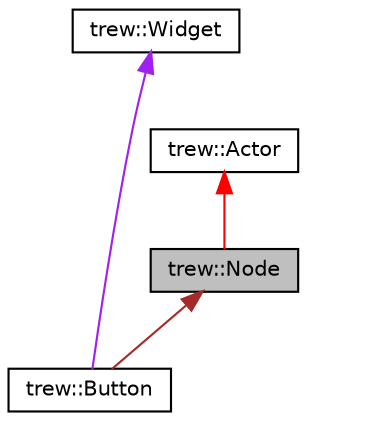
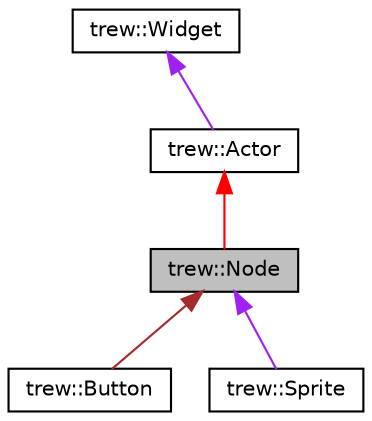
(116, 221) -> (196, 100)
none -> (286, 390)
